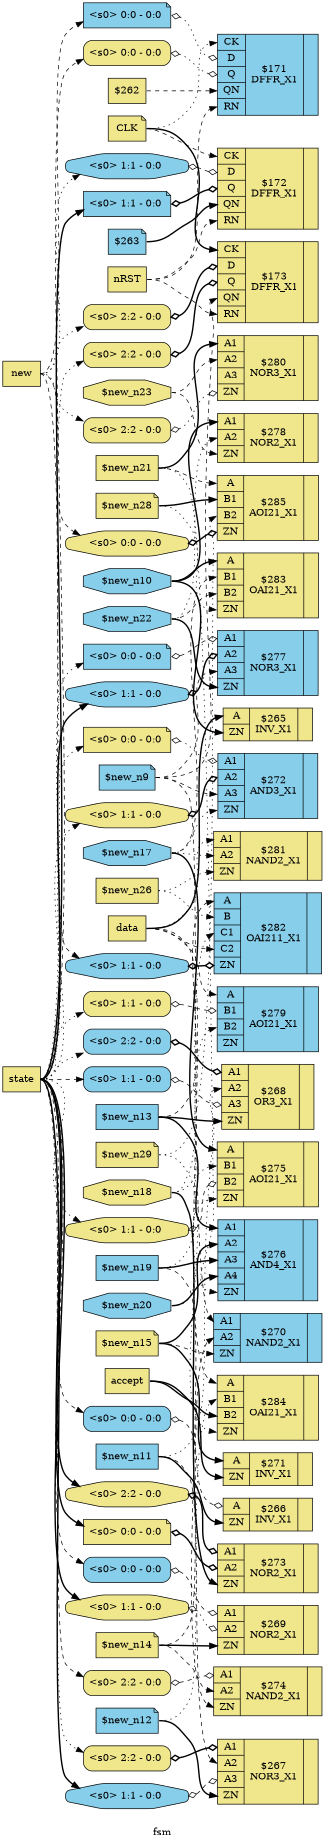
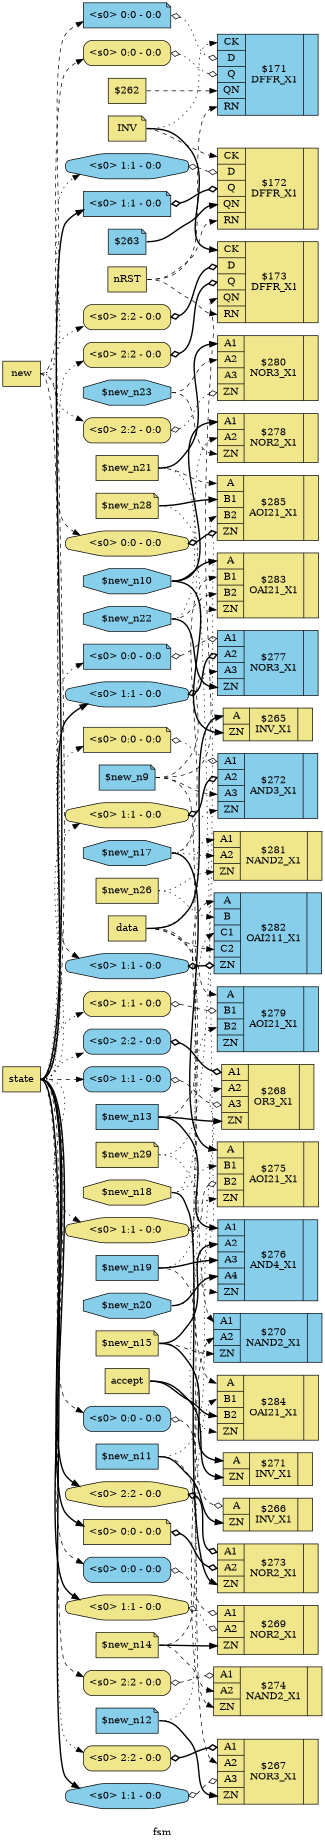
(127, 129) -> (127, 129)
(127, 393) -> (127, 393)
